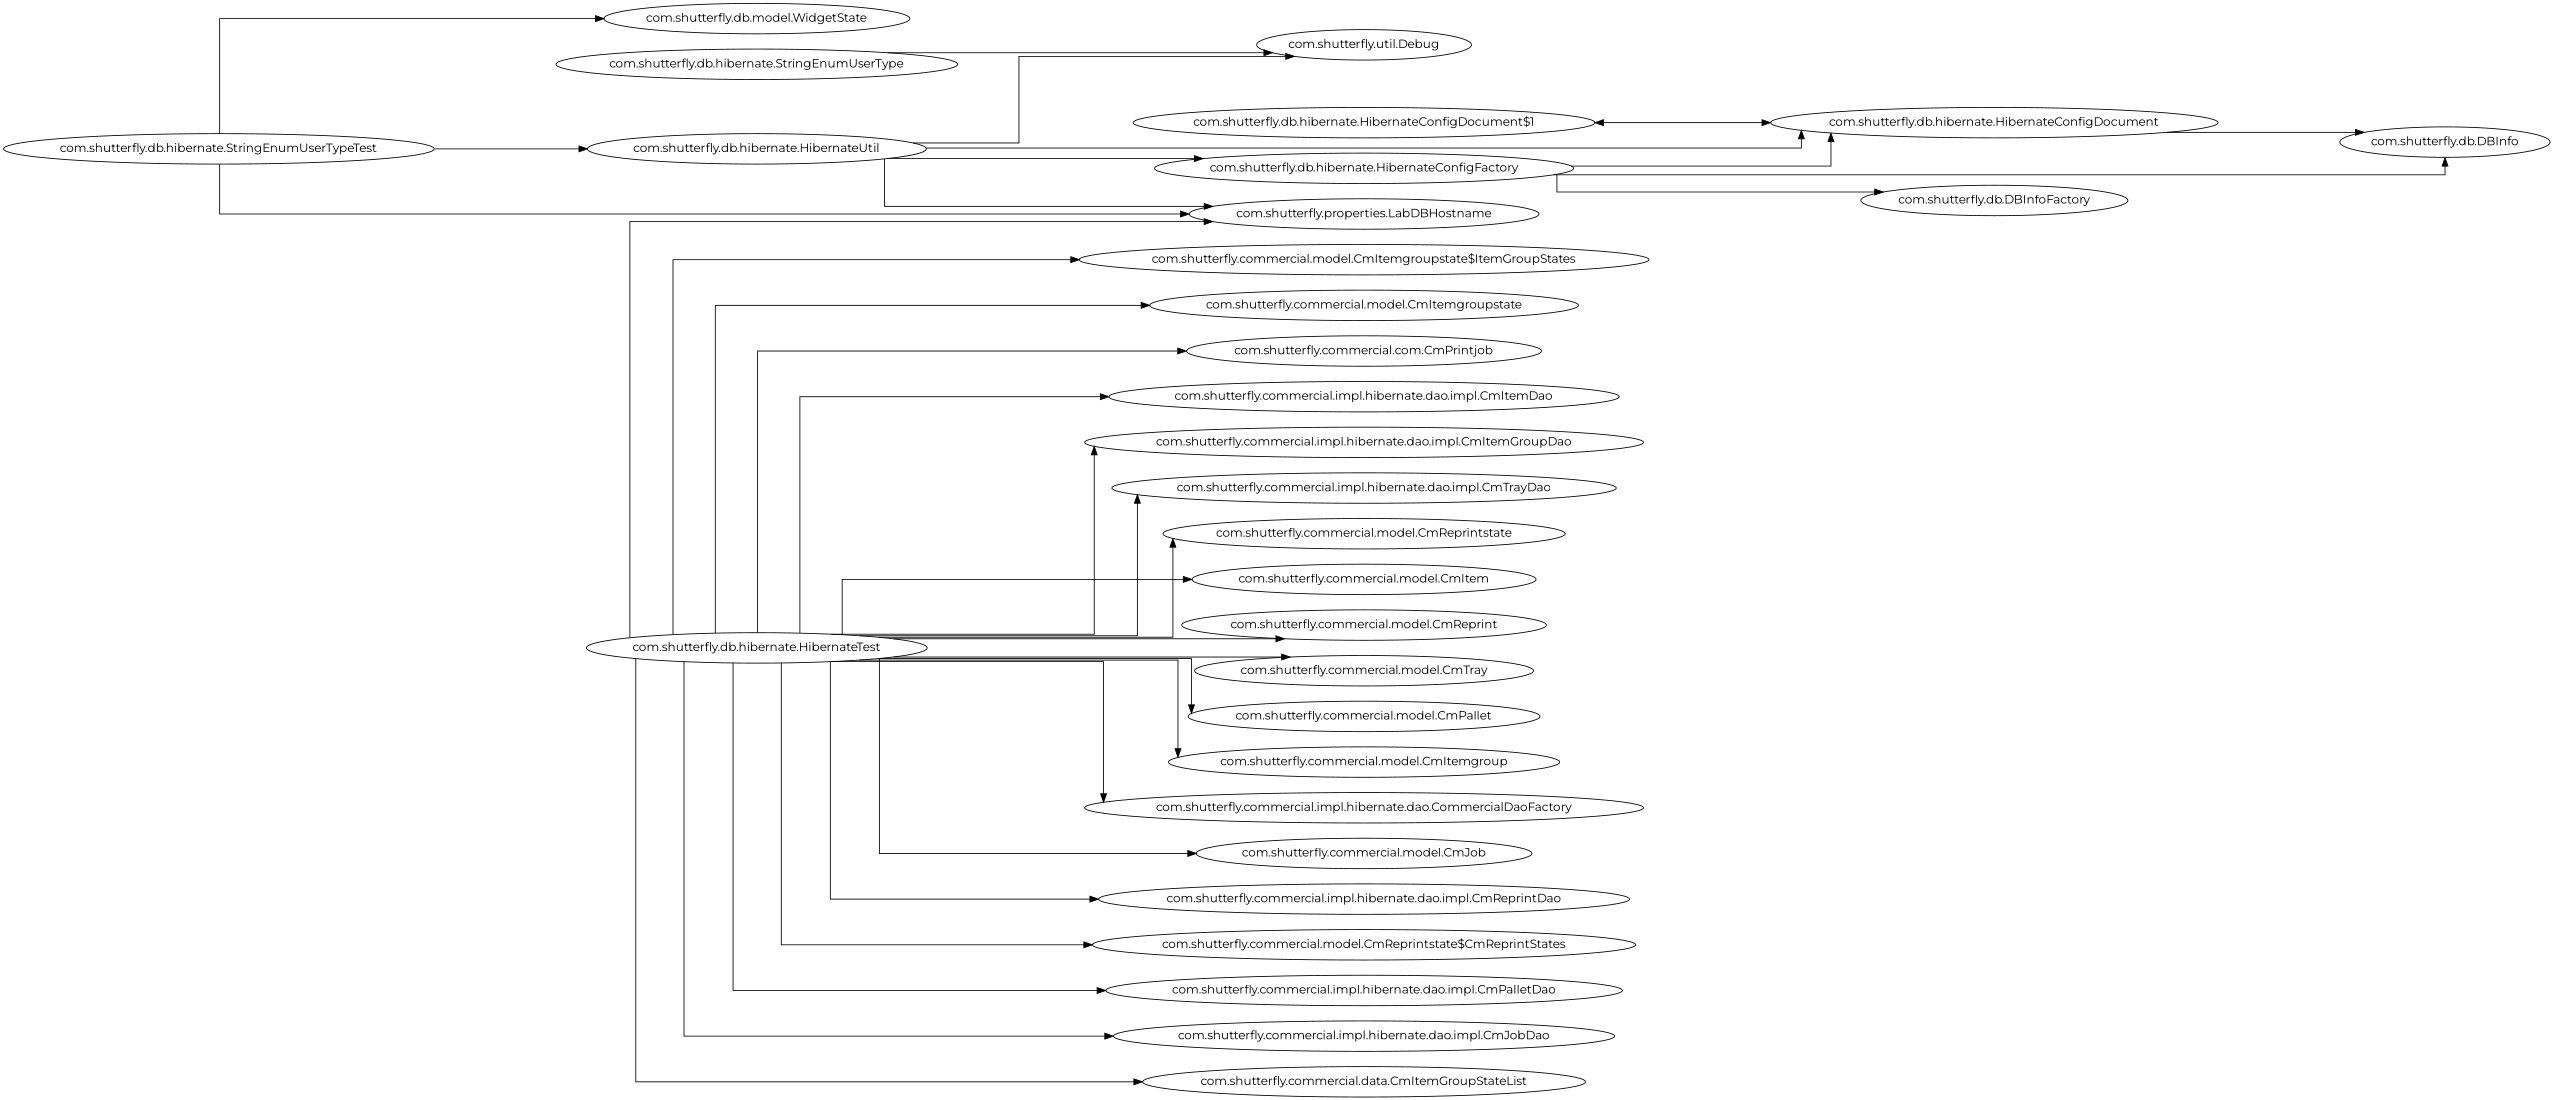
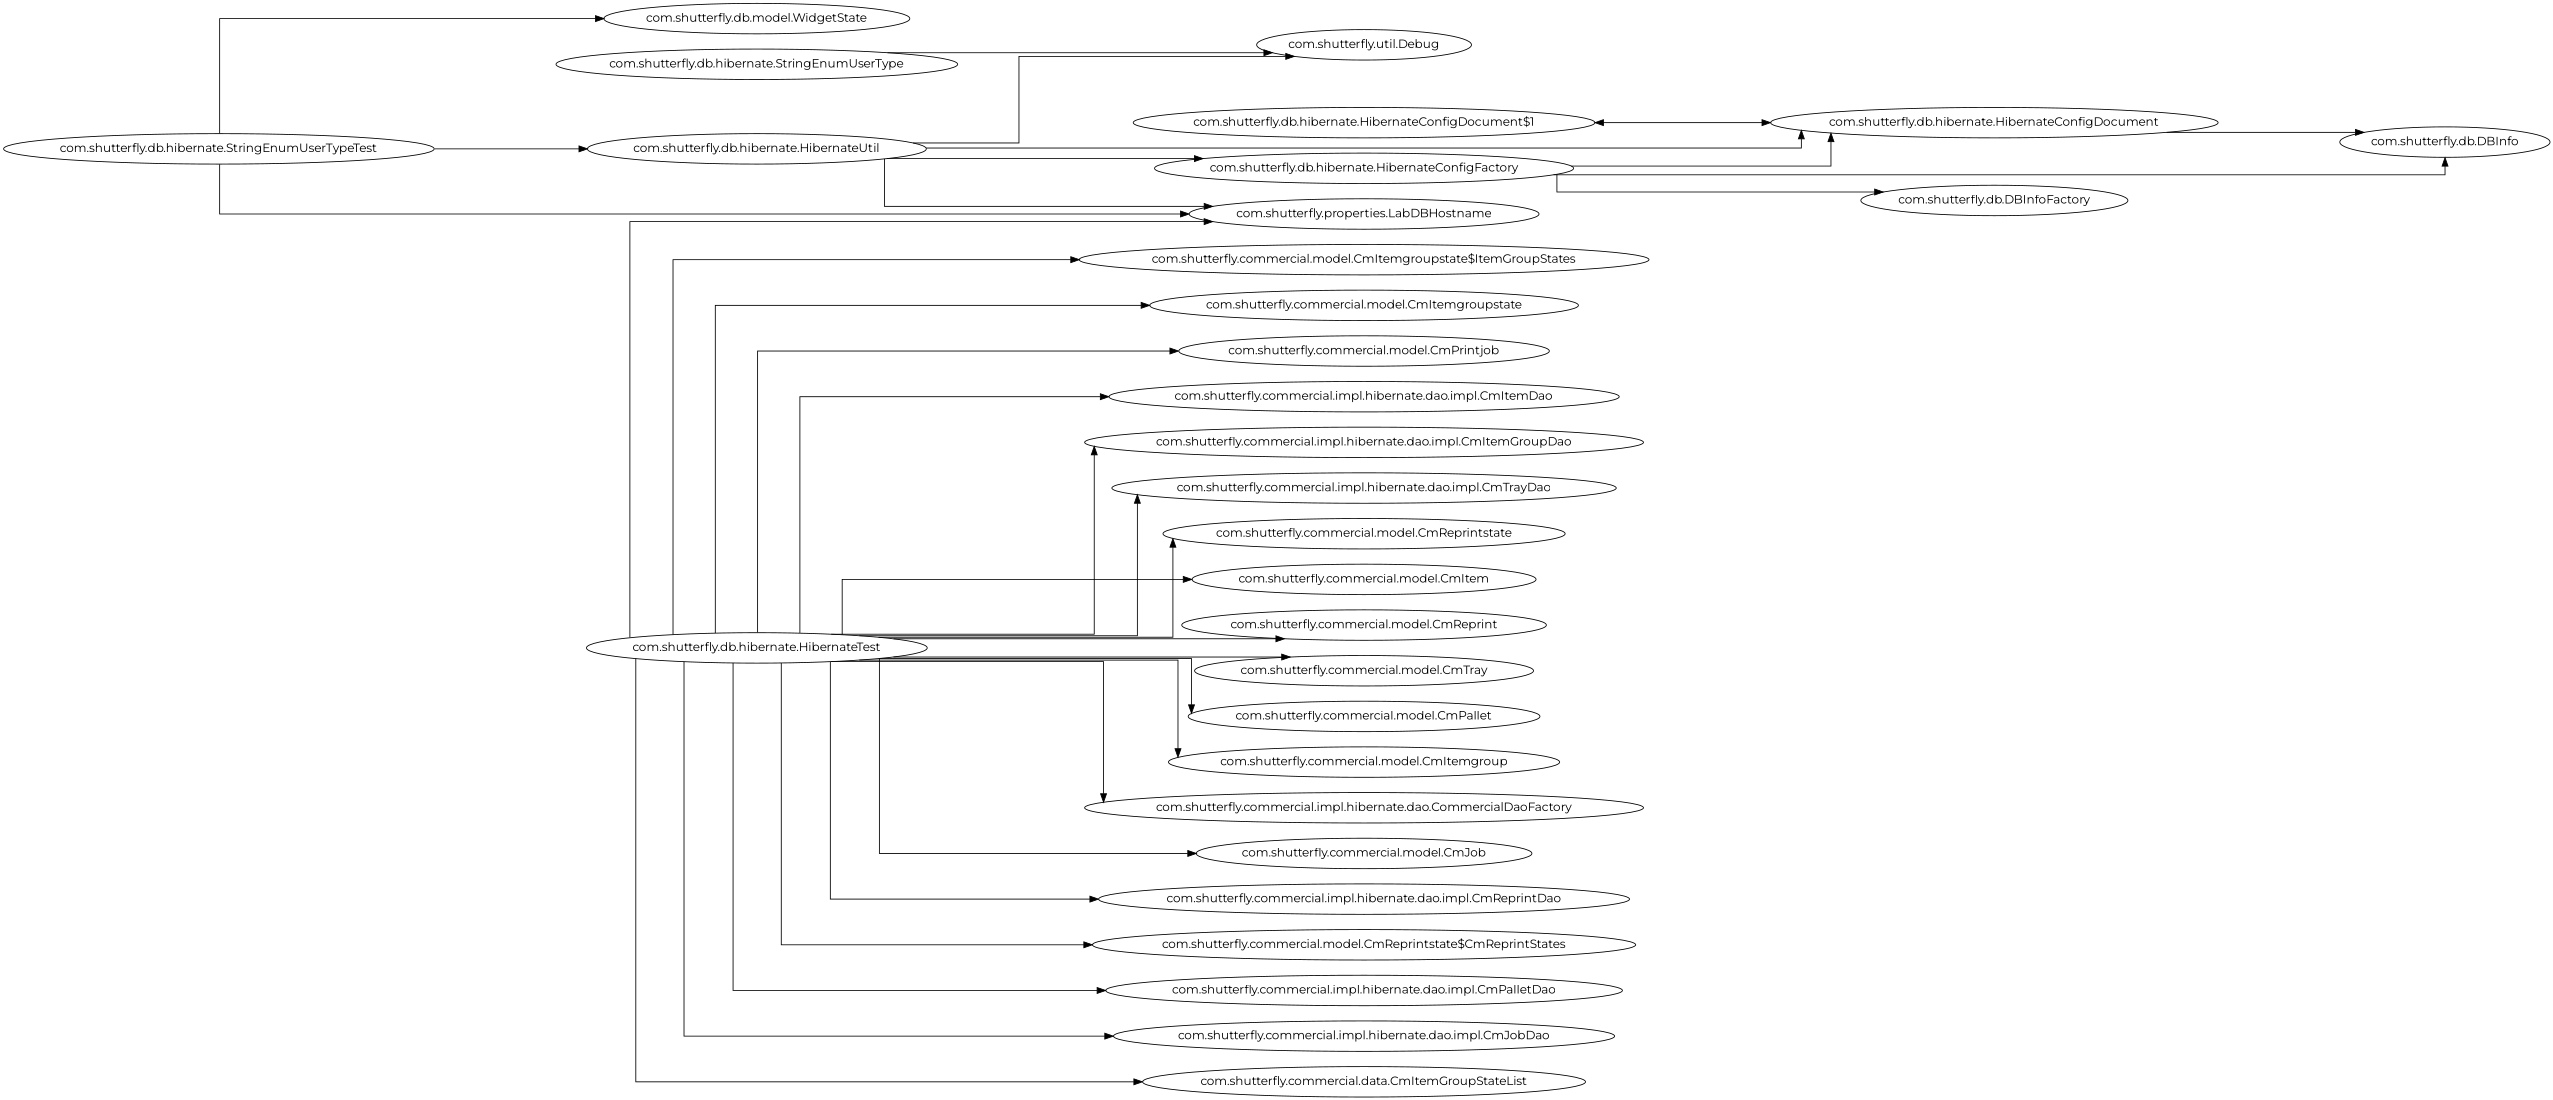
(1364, 351) -> (1364, 351)
